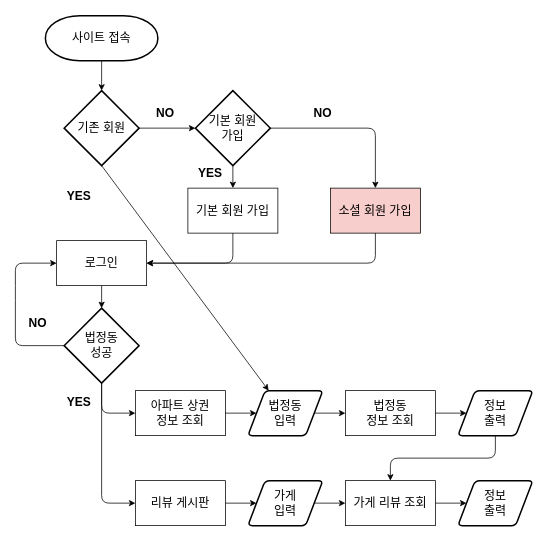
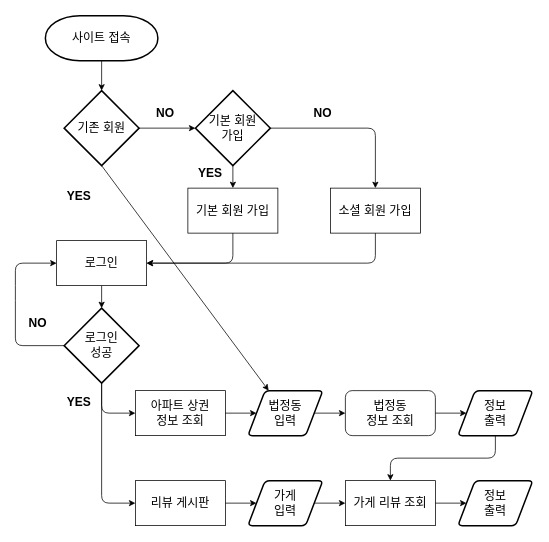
(375, 210) -> (375, 210)
(102, 345) -> (102, 345)
(390, 413) -> (390, 413)
